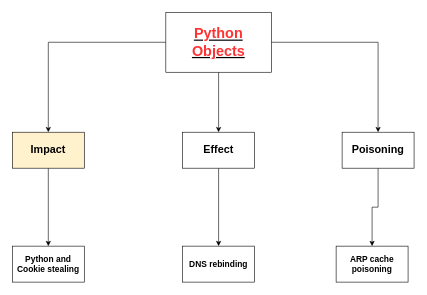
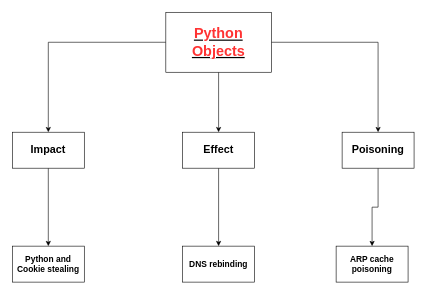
(48, 150) -> (48, 150)
